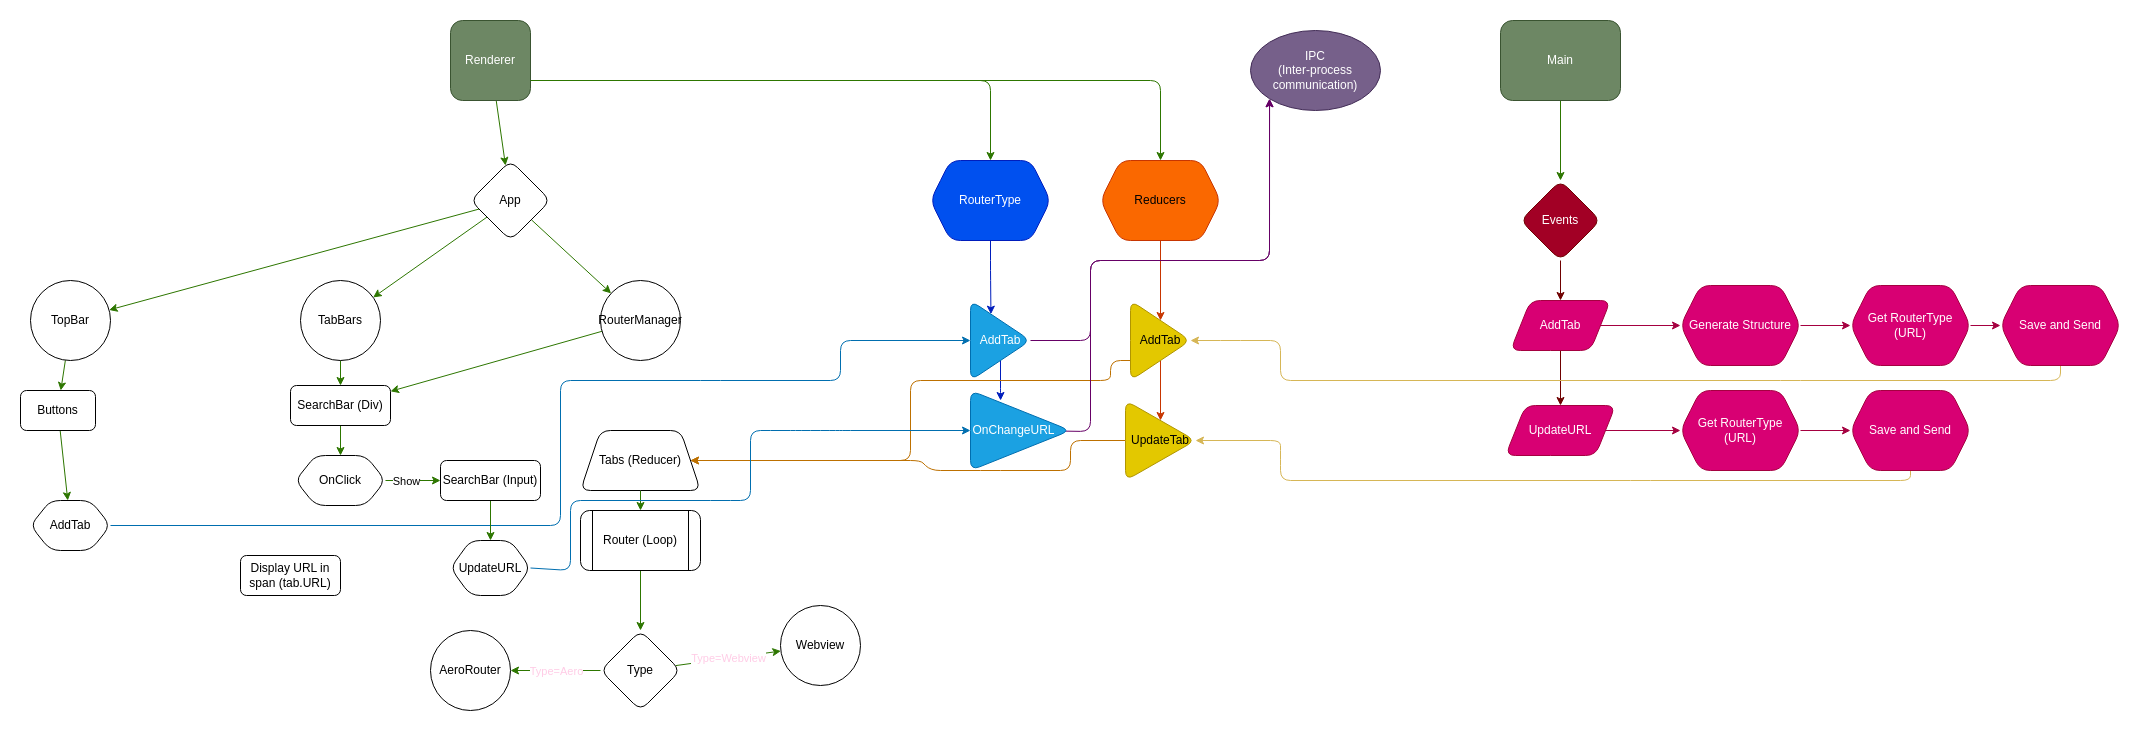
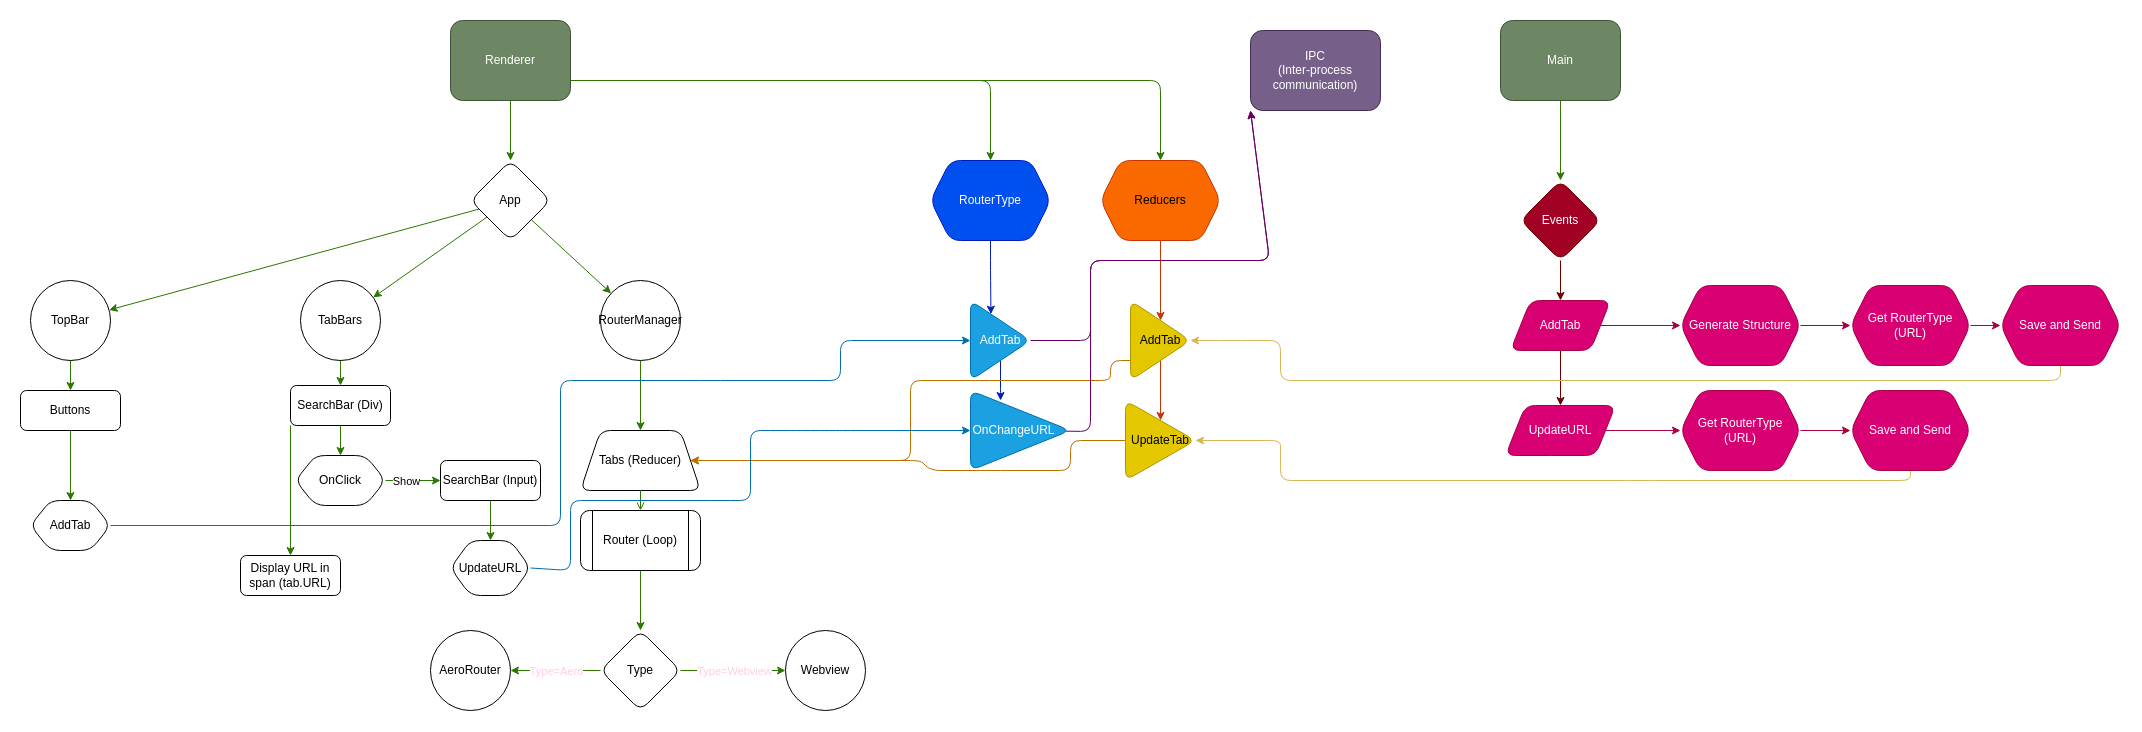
(491, 61) -> (511, 61)
(1316, 71) -> (1316, 71)
(500, 360) -> (641, 392)
(58, 411) -> (71, 411)
none -> (291, 487)
(641, 503) -> (641, 504)
(821, 646) -> (826, 671)
